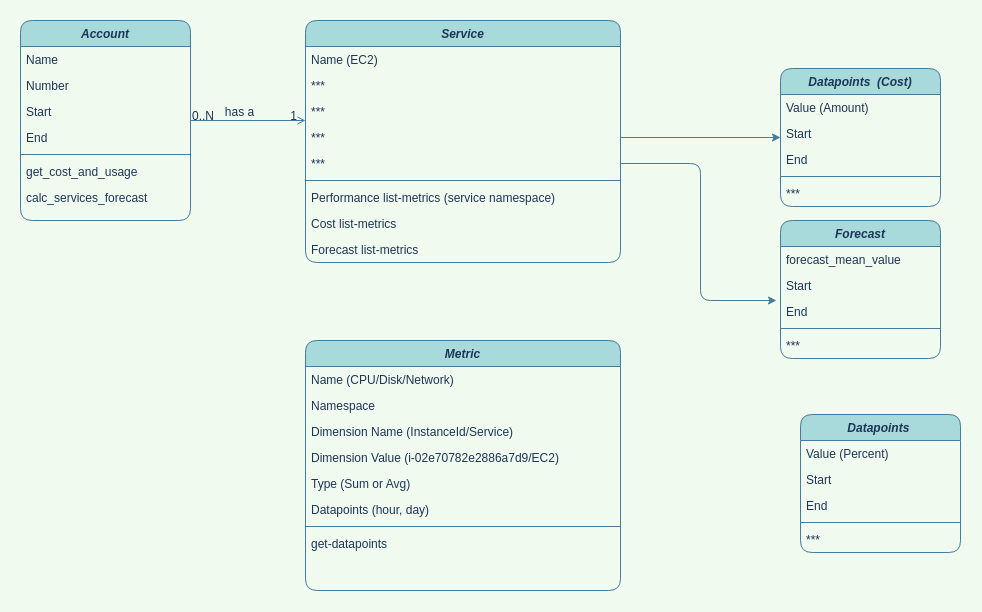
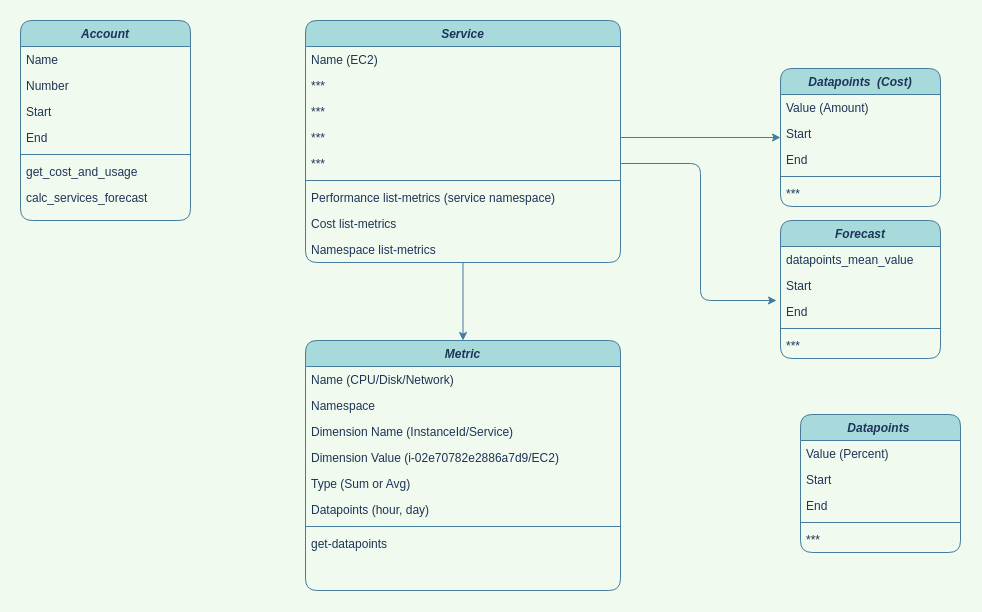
(247, 121) -> none
(375, 250) -> (379, 250)
(848, 260) -> (853, 260)
none -> (463, 299)
